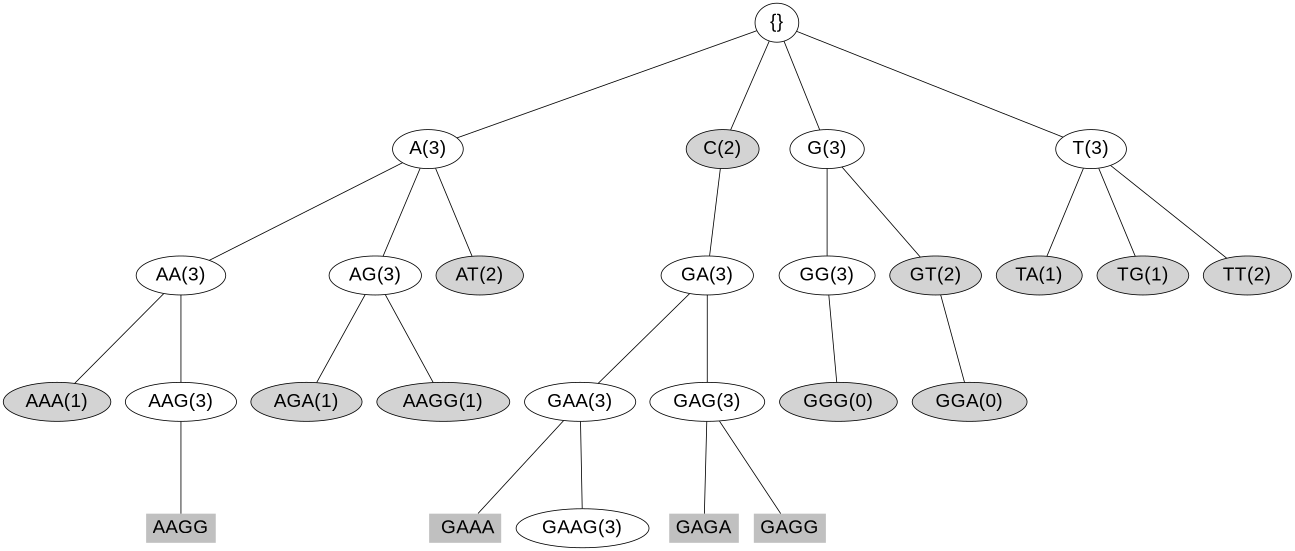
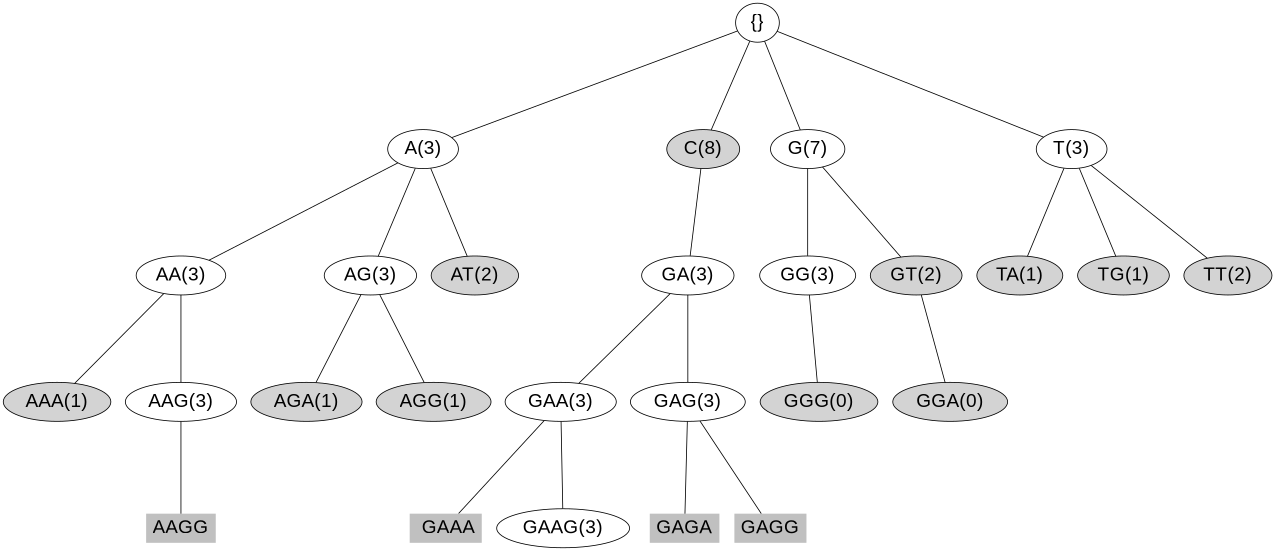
(723, 149) -> (703, 149)
(827, 149) -> (808, 149)
(443, 402) -> (434, 402)
